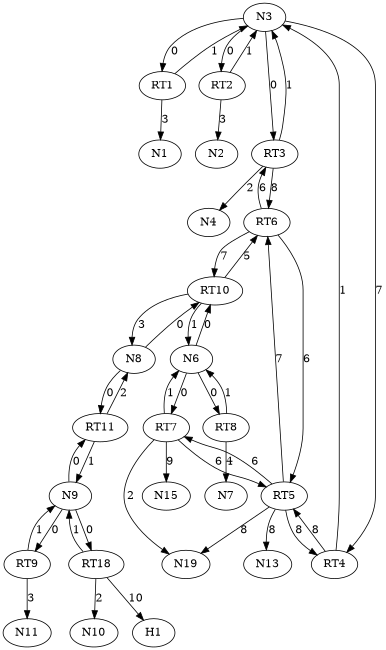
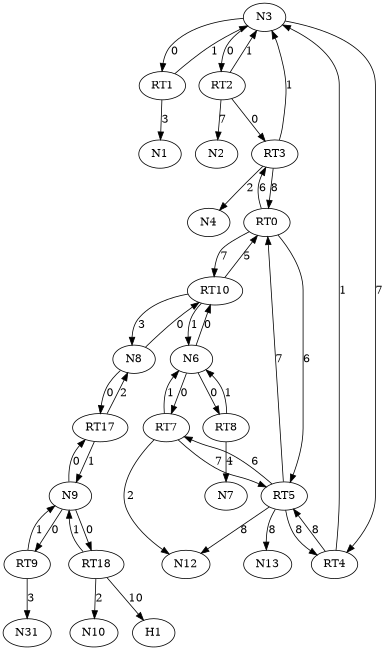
(269, 82) -> (246, 117)
(223, 120) -> (223, 120)
(267, 222) -> (267, 222)
(100, 428) -> (100, 428)
(219, 462) -> (219, 462)
(166, 496) -> none
(186, 564) -> (186, 564)
(27, 633) -> (27, 633)
